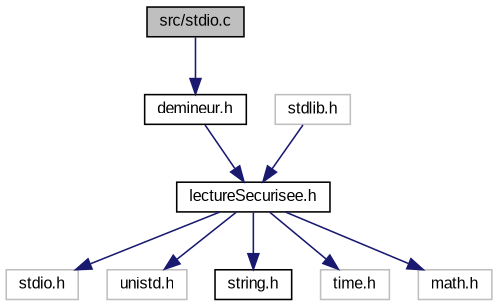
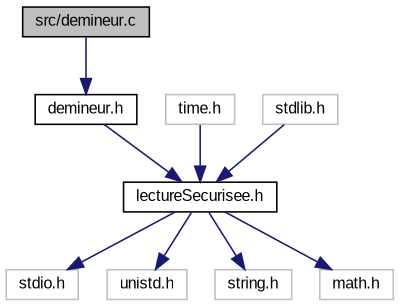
(195, 22) -> (86, 22)
(298, 236) -> (200, 145)
(253, 285) -> (253, 285)
